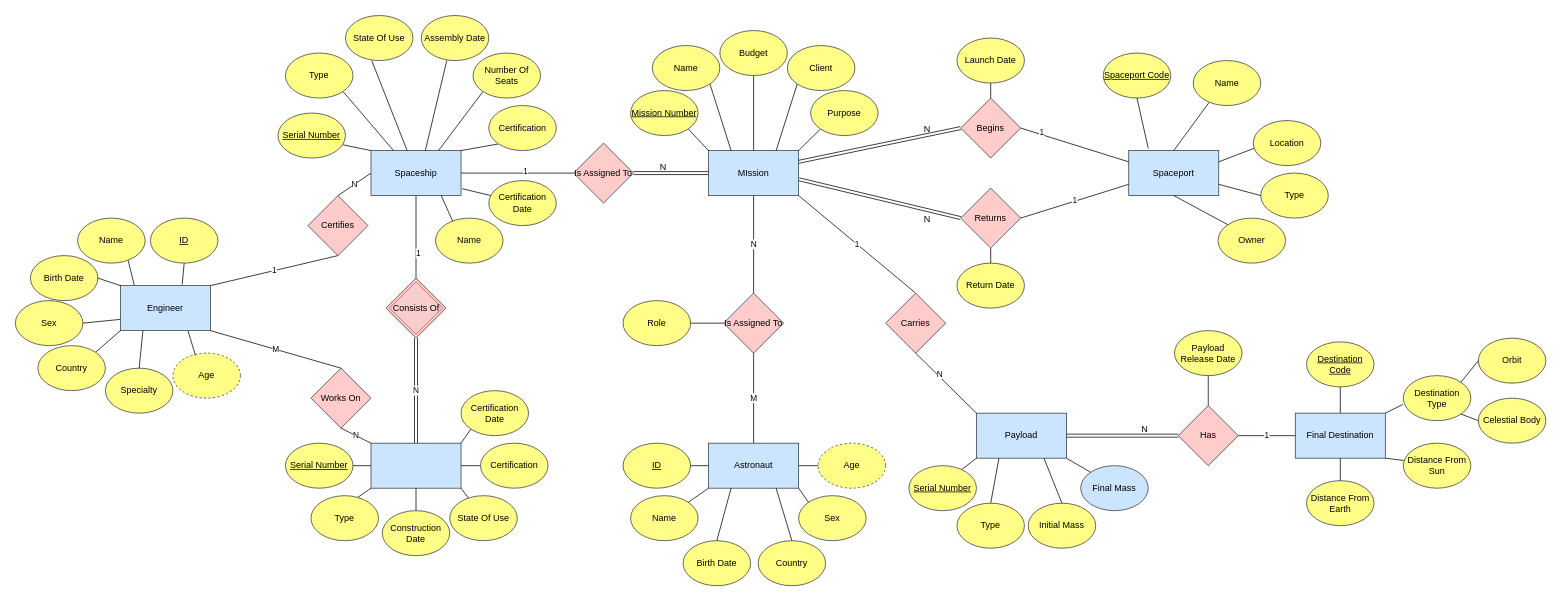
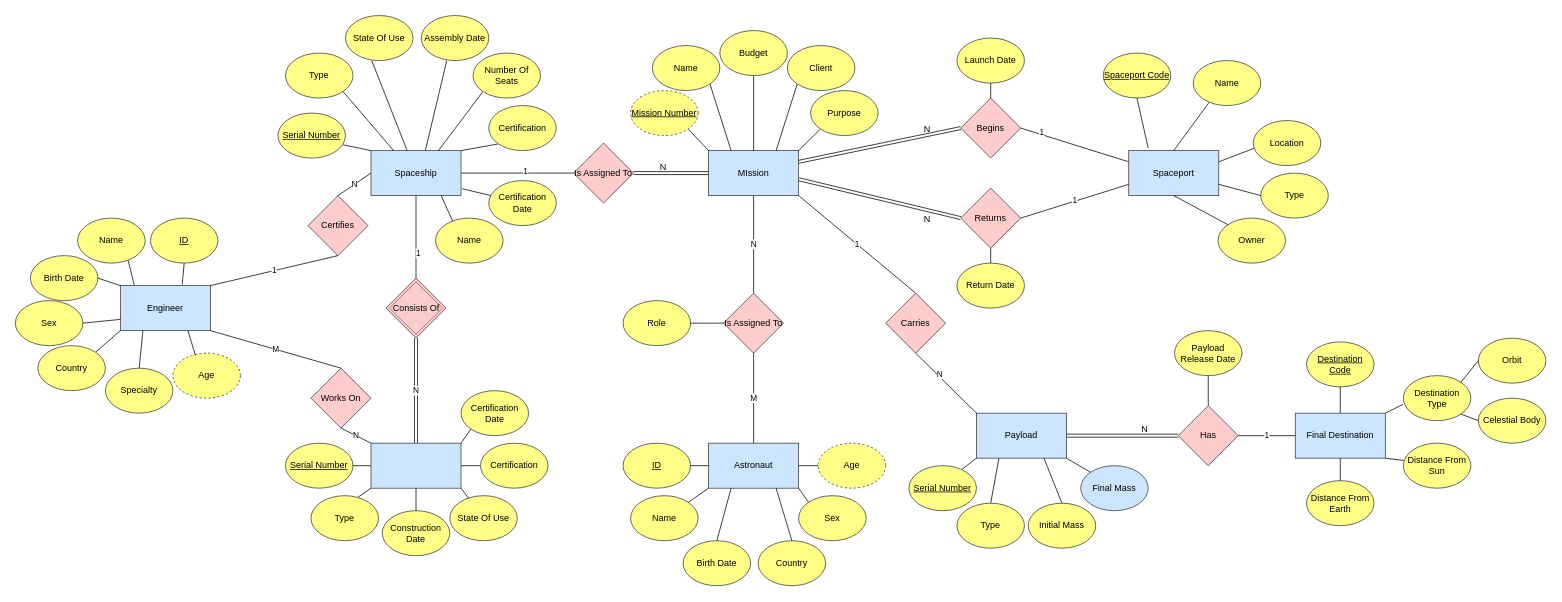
(664, 113) -> (664, 113)
